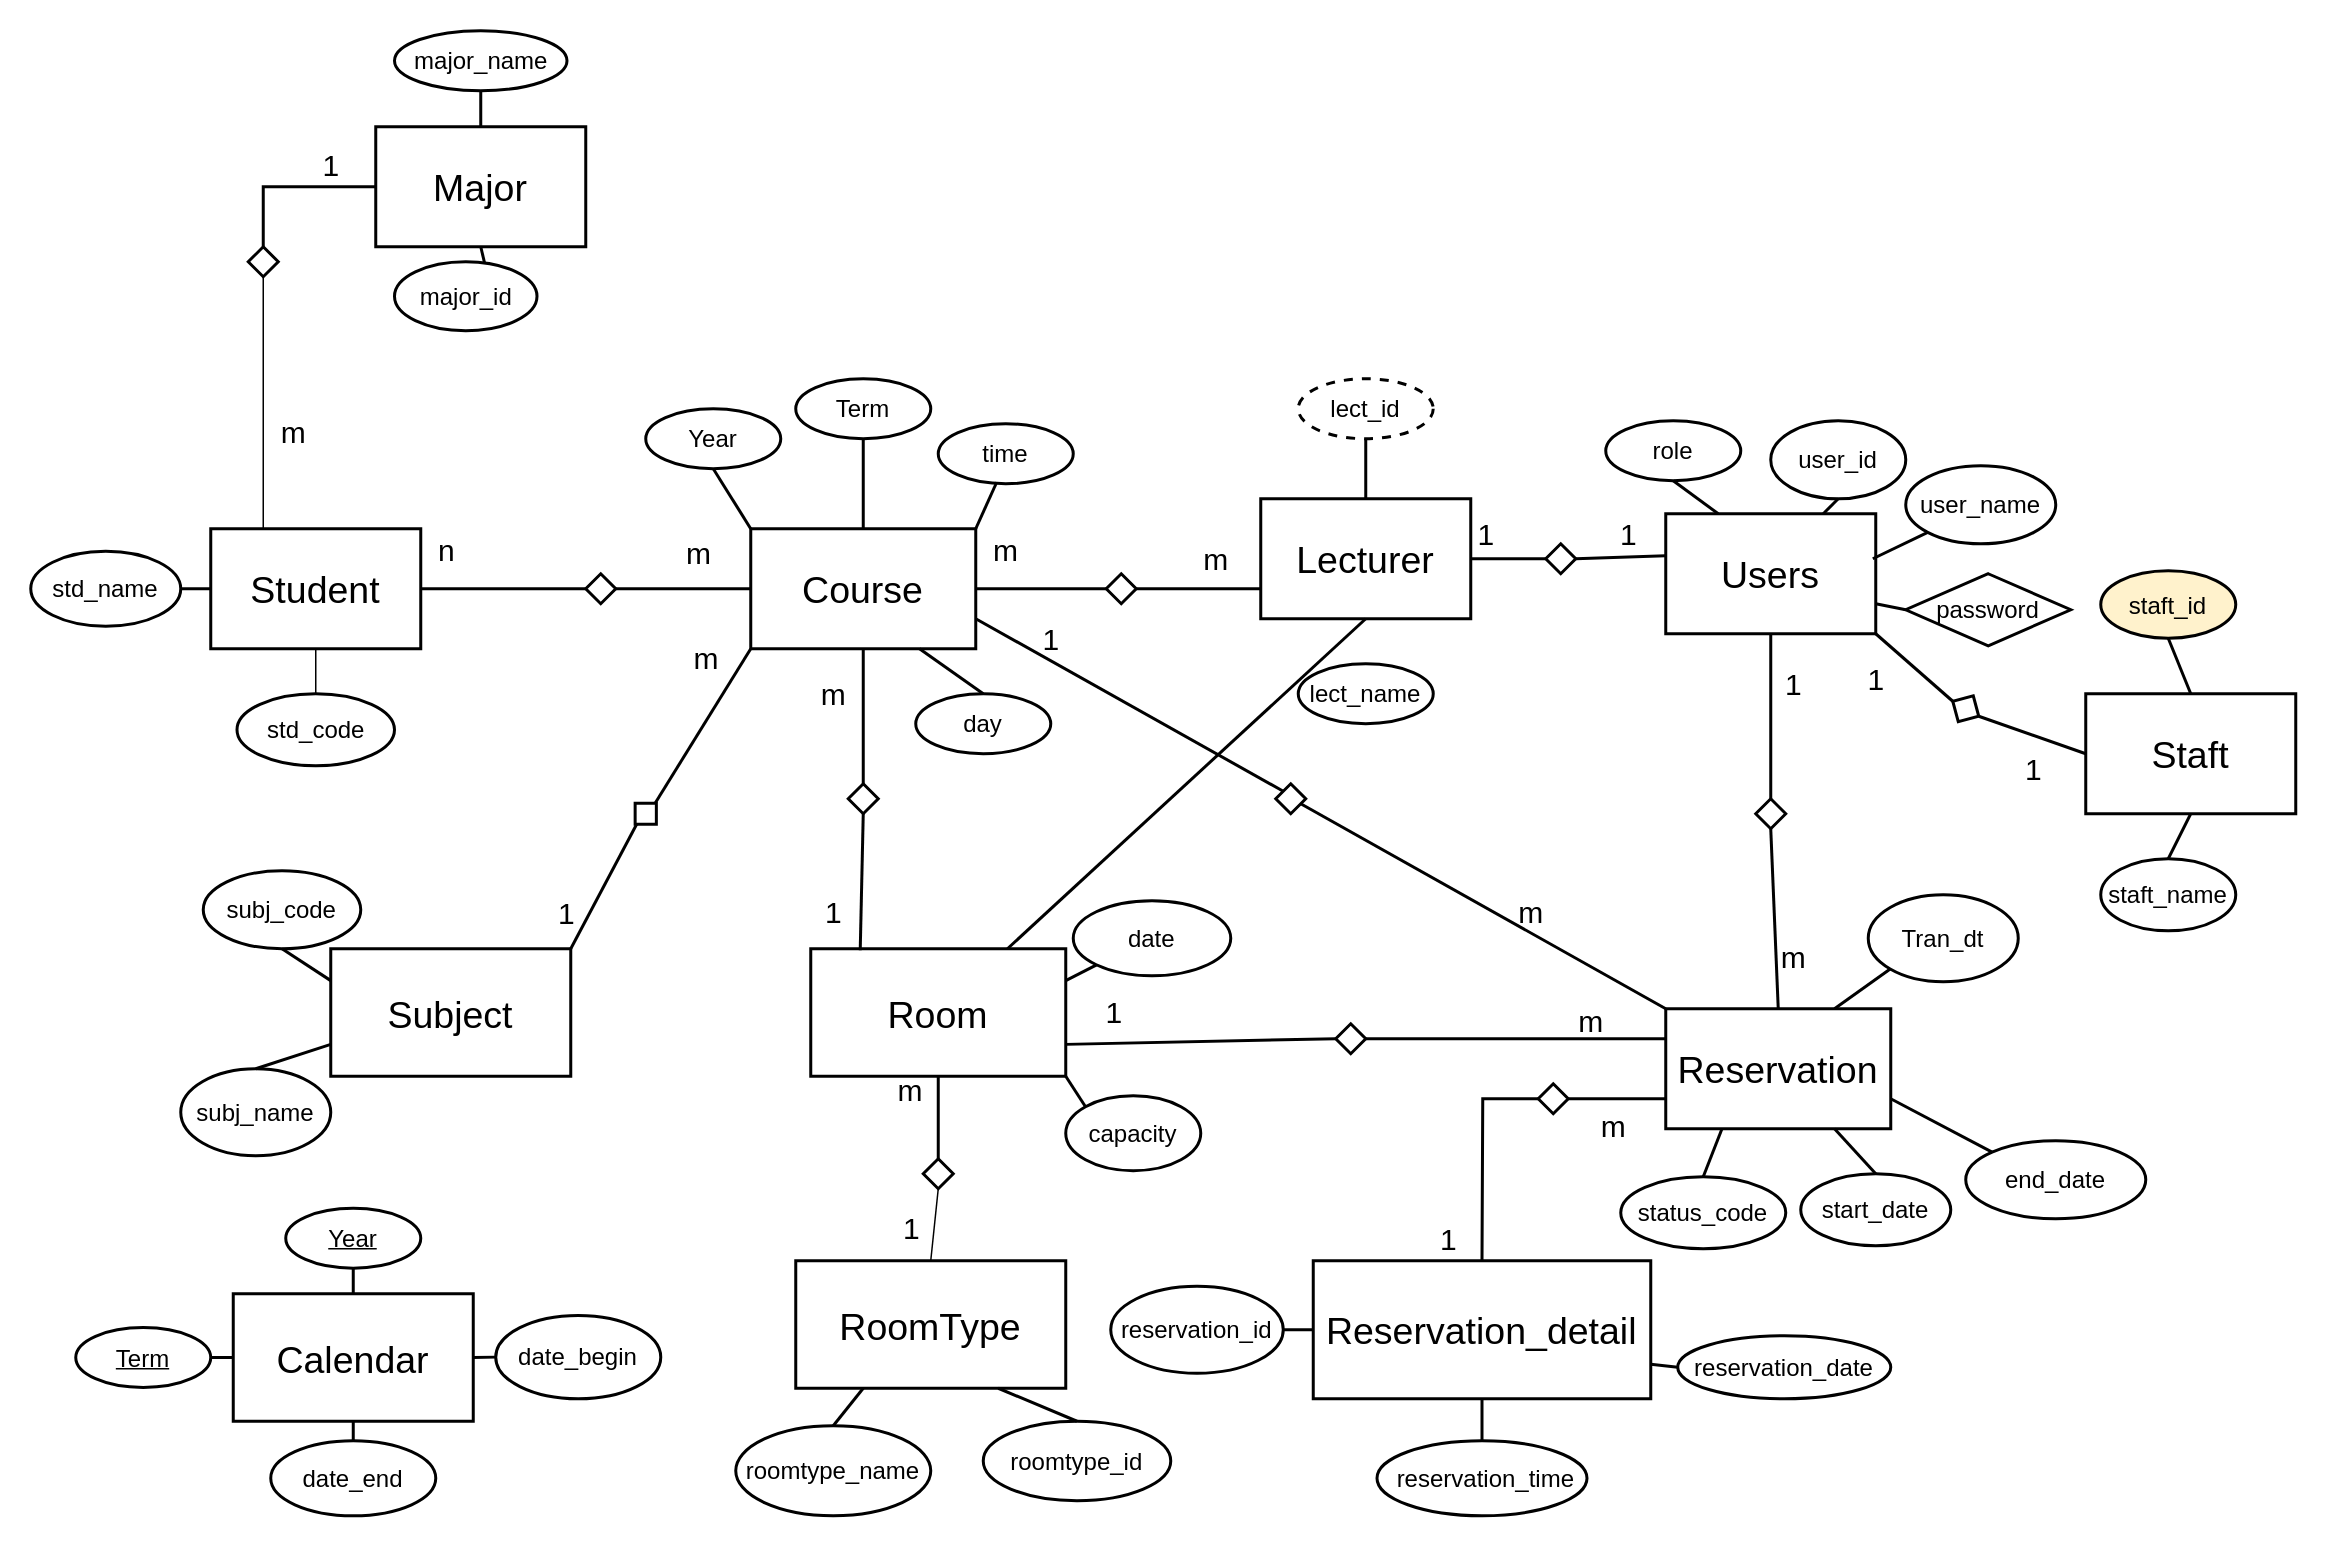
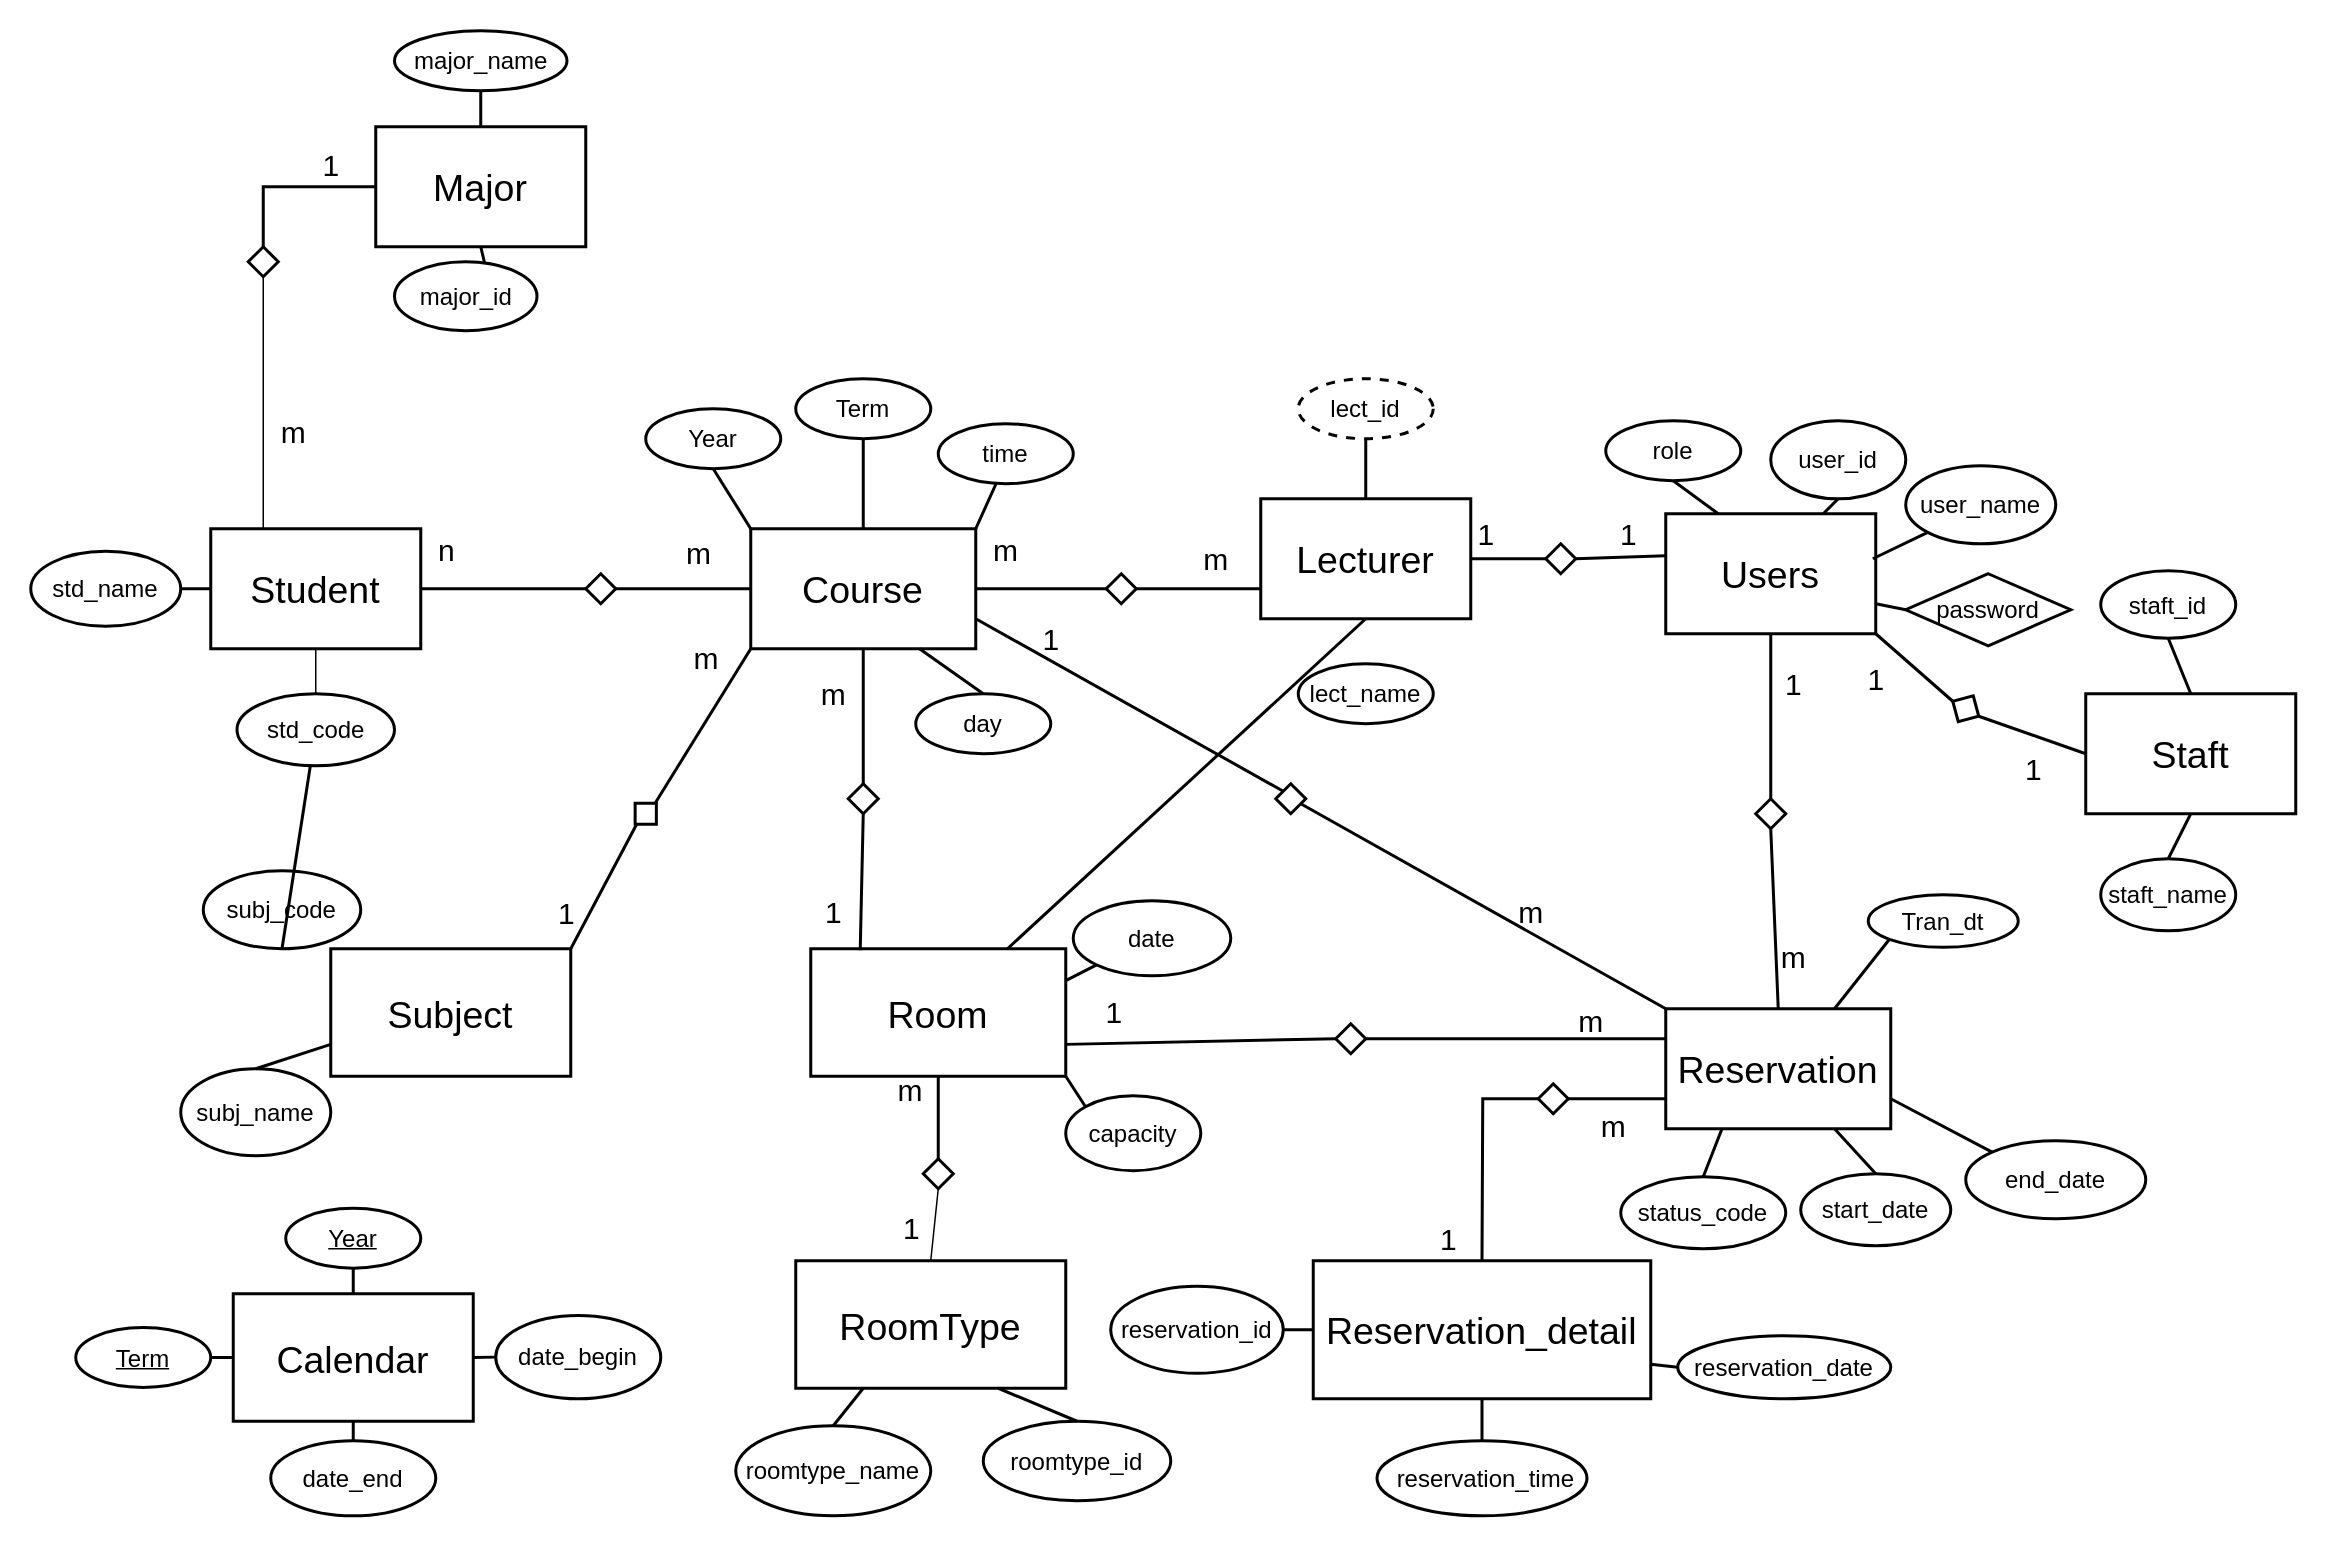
(2168, 605) -> (2168, 605)
(1943, 938) -> (1943, 921)
(306, 964) -> (296, 858)
